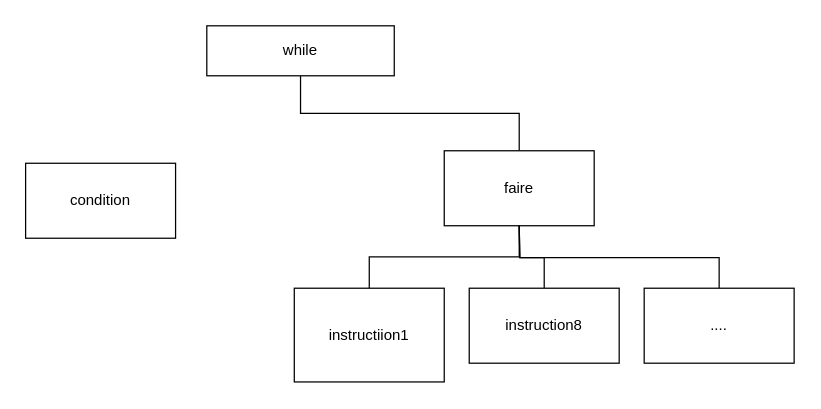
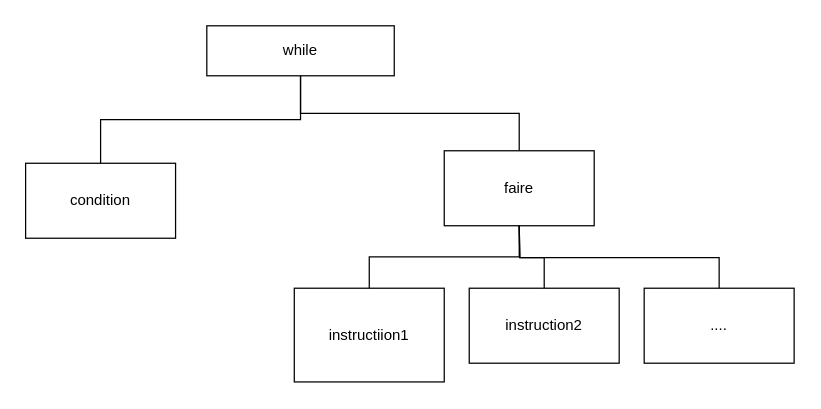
none -> (181, 119)
(544, 326) -> (544, 326)
